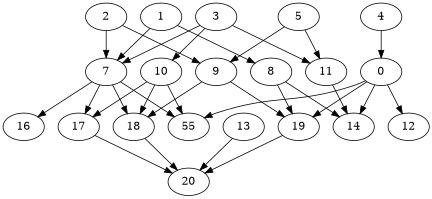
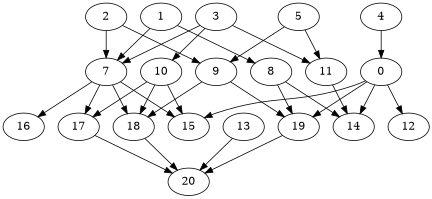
(189, 127) -> (189, 127)
